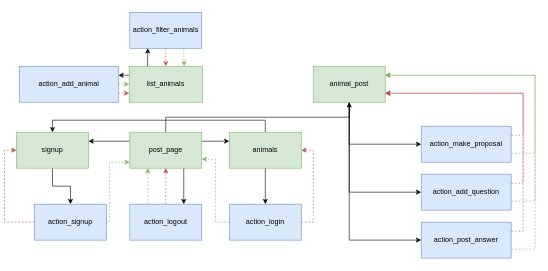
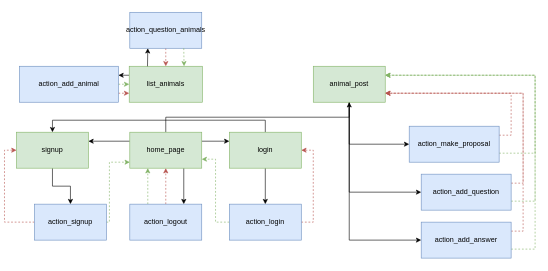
(166, 30) -> (166, 30)
(467, 144) -> (455, 144)
(166, 150) -> (166, 150)
(266, 150) -> (266, 150)
(467, 240) -> (467, 240)
